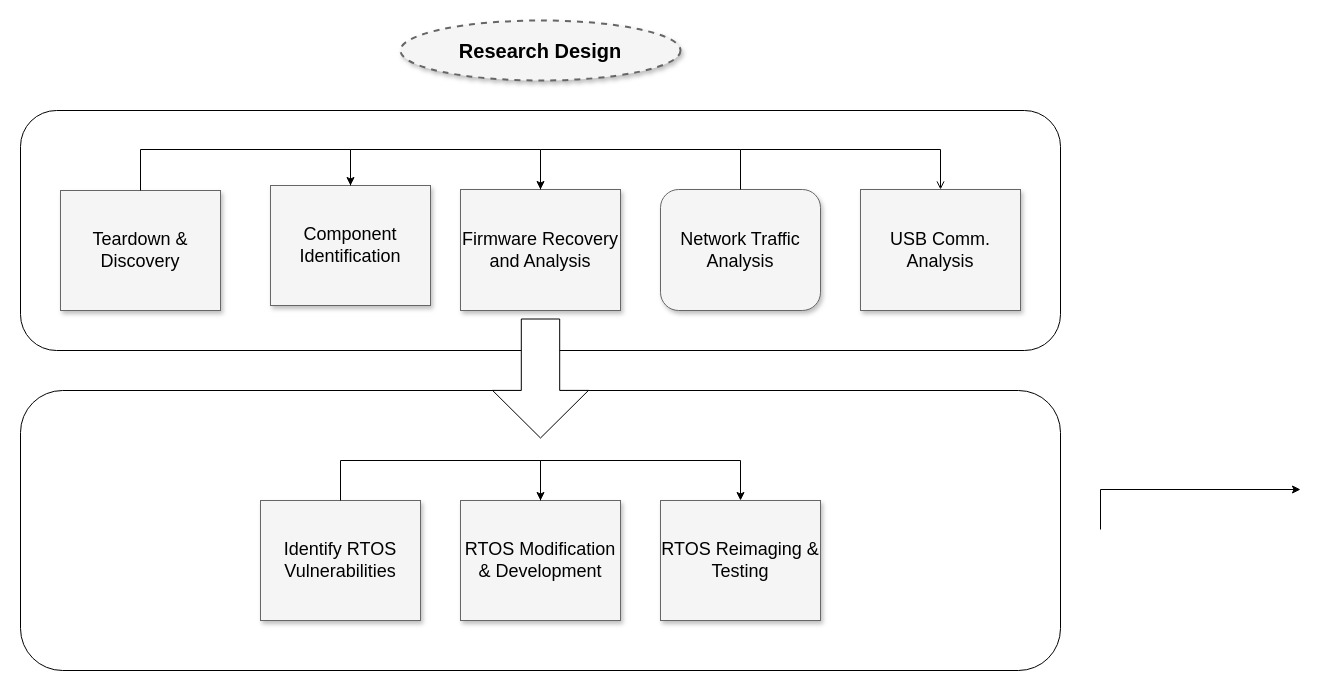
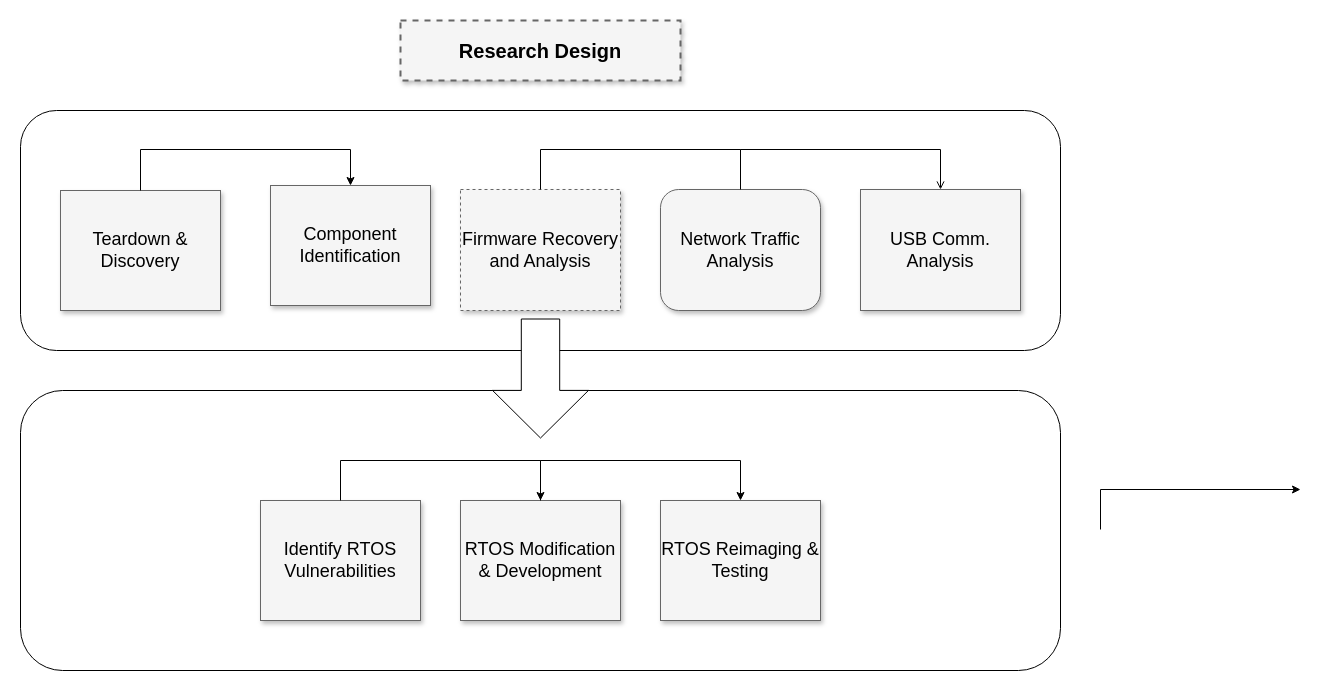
(541, 51) -> (541, 51)
(445, 150) -> none
(541, 250) -> (541, 250)
